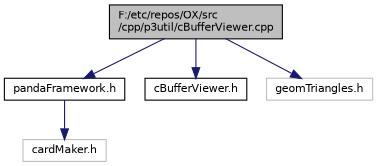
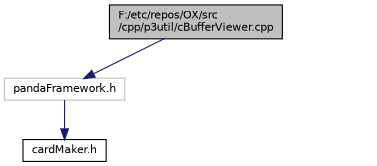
(65, 89) -> (65, 89)
(196, 89) -> none
(320, 89) -> none
(65, 150) -> (65, 150)
